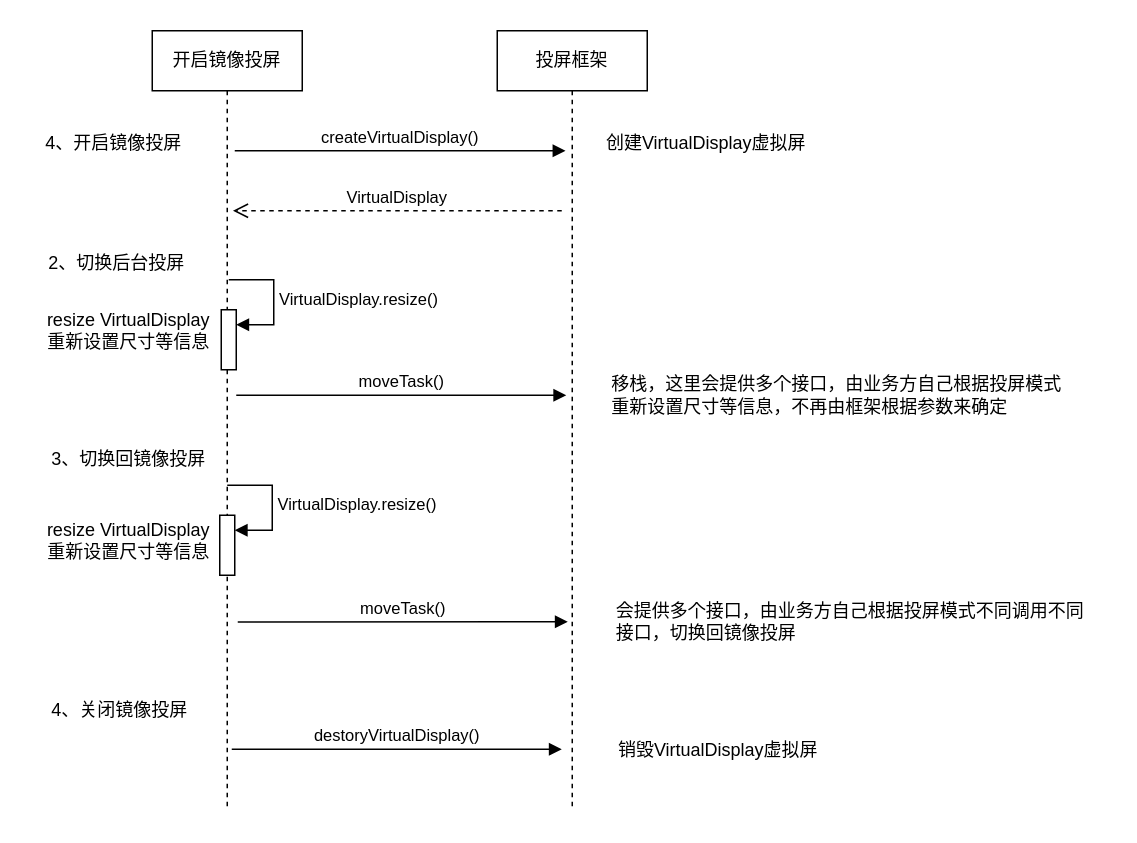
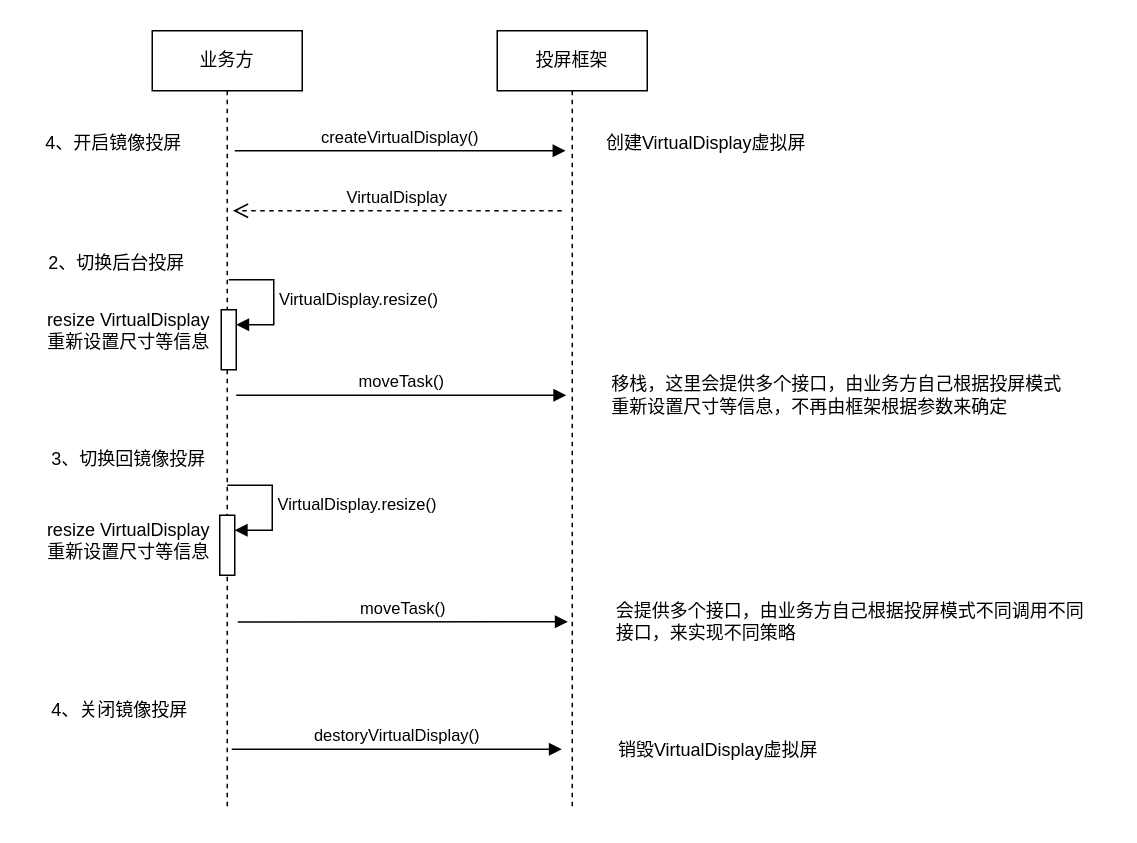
(227, 61) -> (227, 61)
(851, 622) -> (851, 622)
